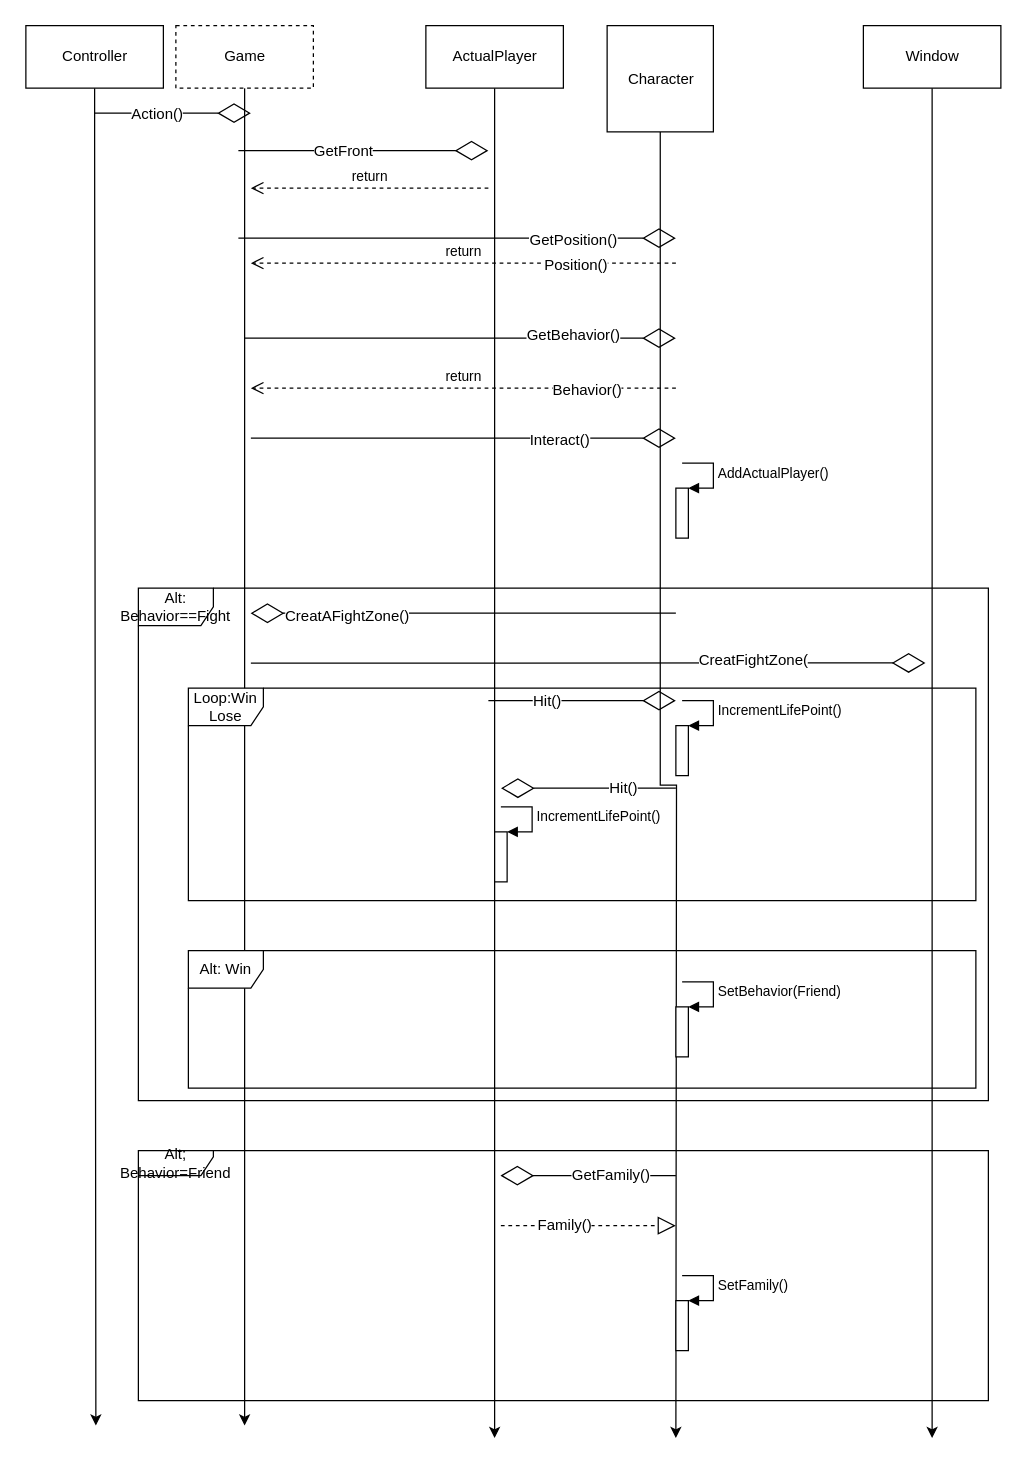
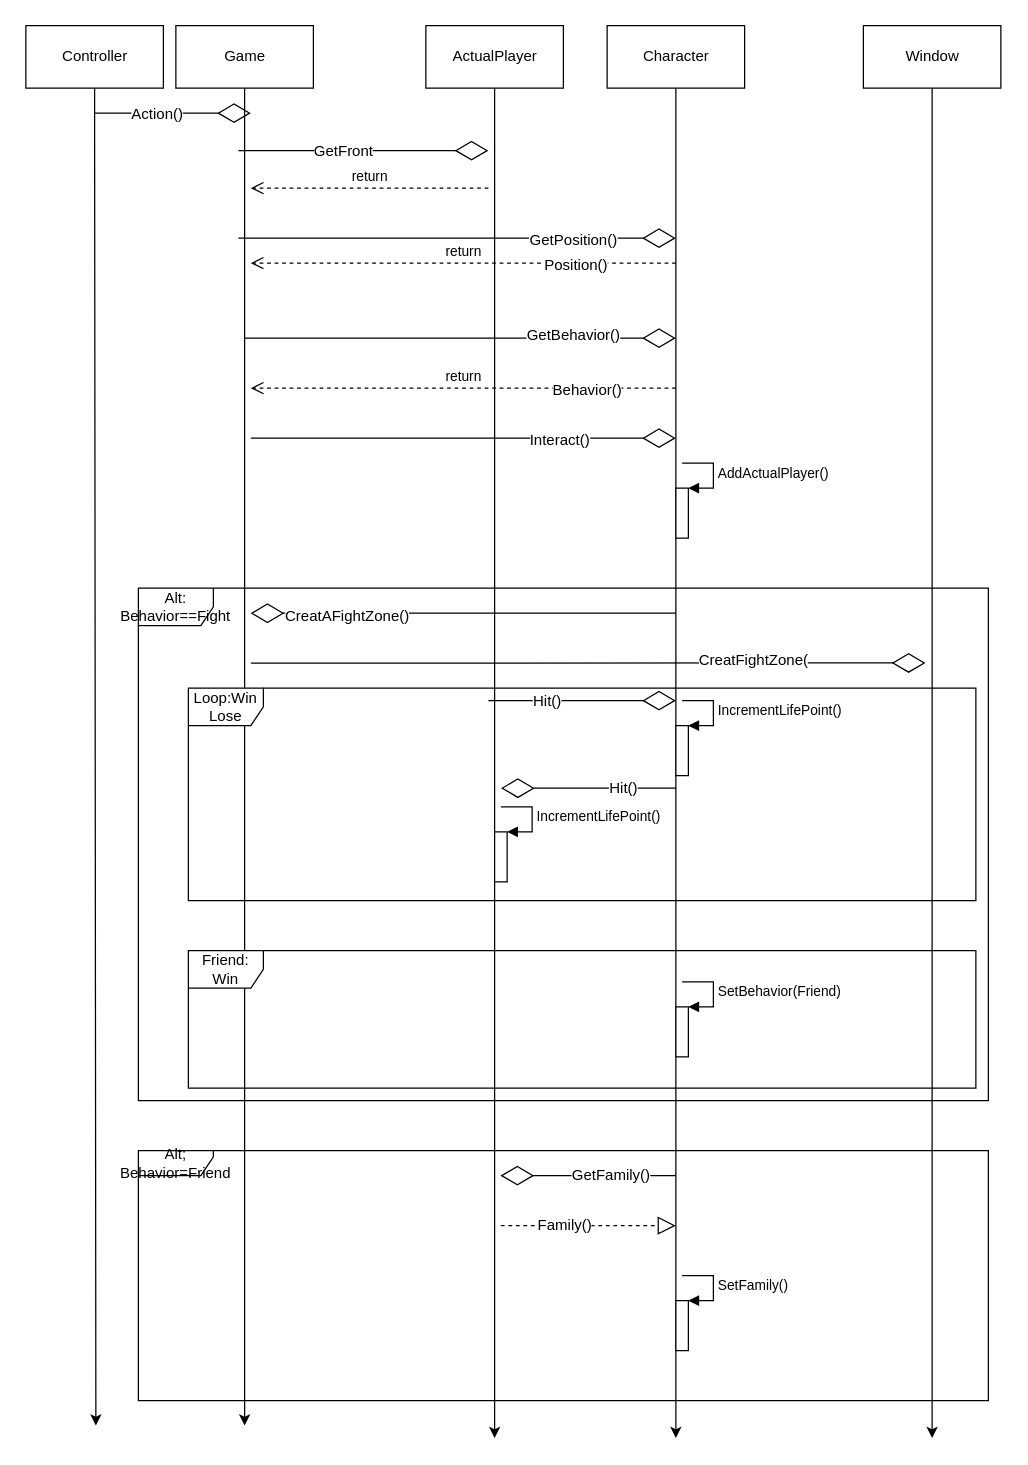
(244, 57) -> (244, 57)
(660, 79) -> (676, 57)
(226, 969) -> (226, 969)
